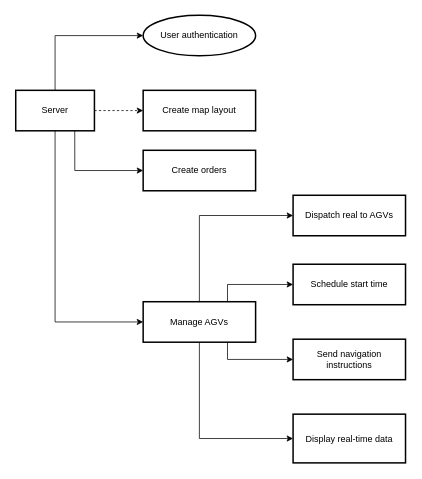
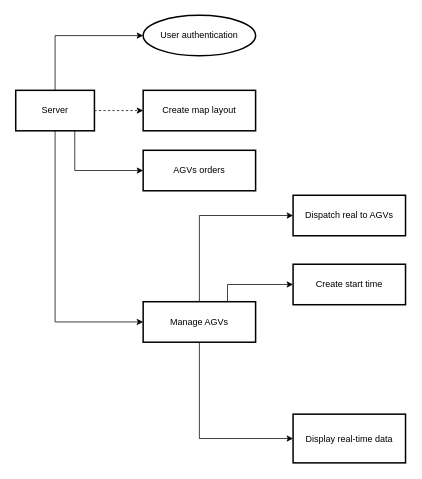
(199, 171) -> (199, 171)
(349, 285) -> (349, 285)
(249, 360) -> none
(349, 360) -> none
